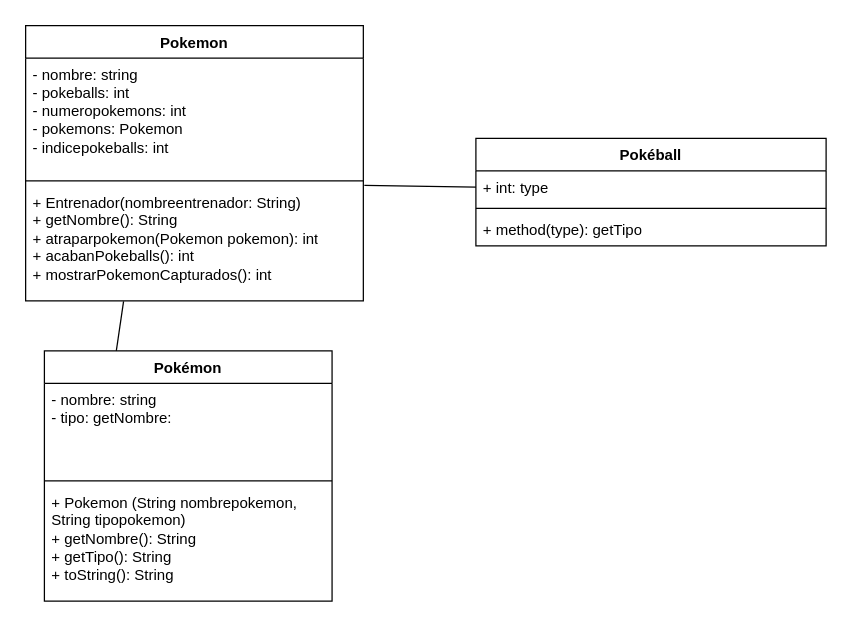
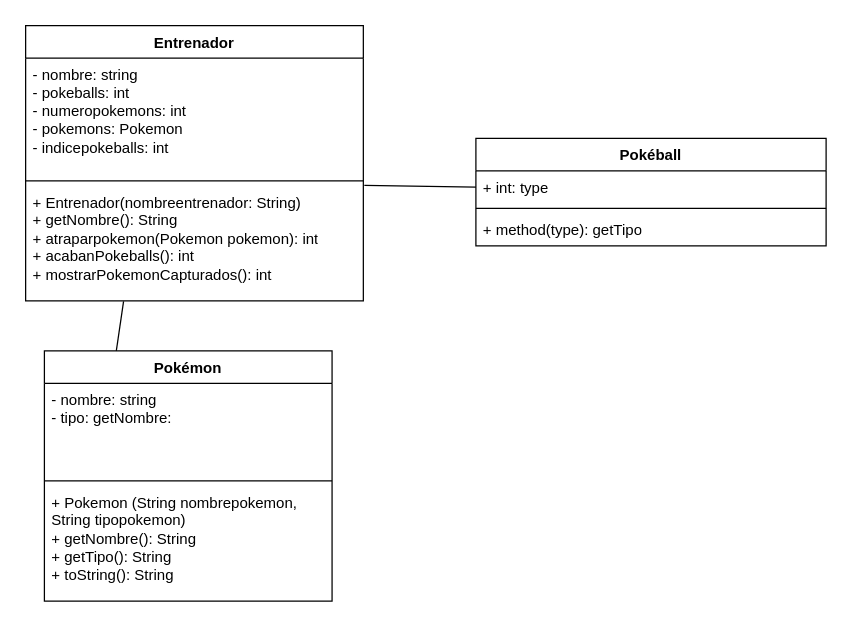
(194, 43) -> (194, 43)
